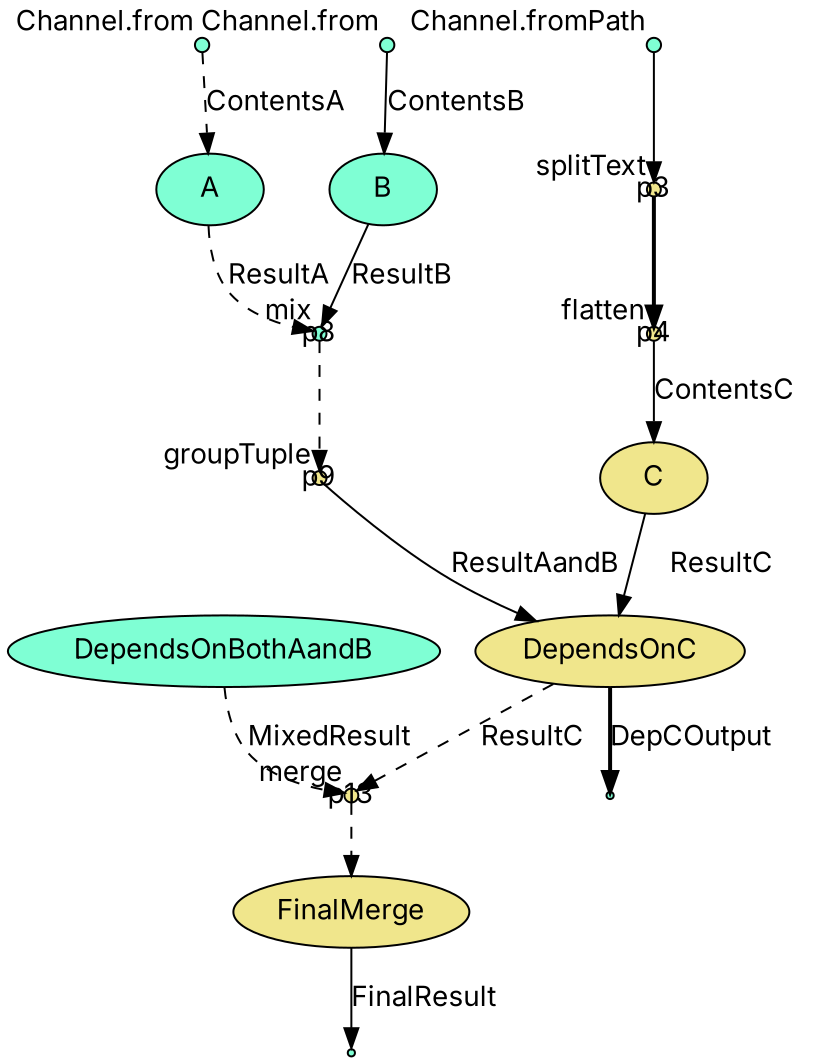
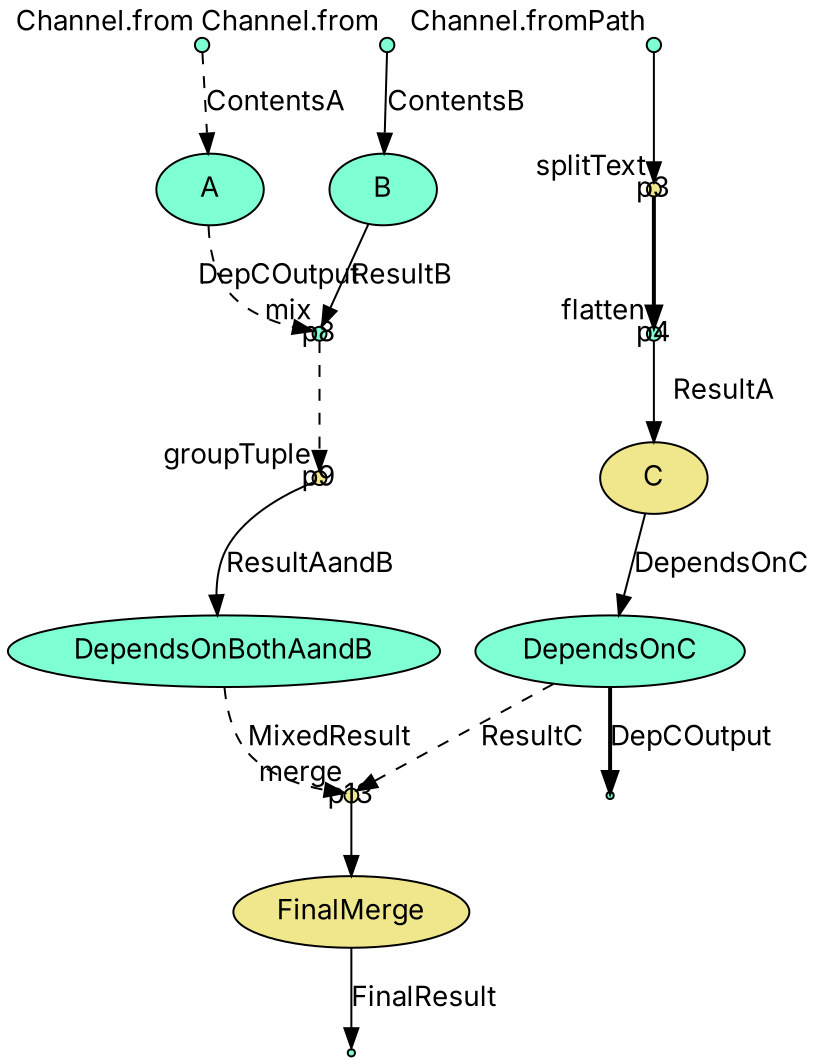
(280, 276) -> (280, 276)
(654, 334) -> (654, 334)
(725, 391) -> (725, 391)
(416, 557) -> (246, 524)
(722, 565) -> (722, 565)
(610, 651) -> (610, 651)
(351, 829) -> (351, 829)
